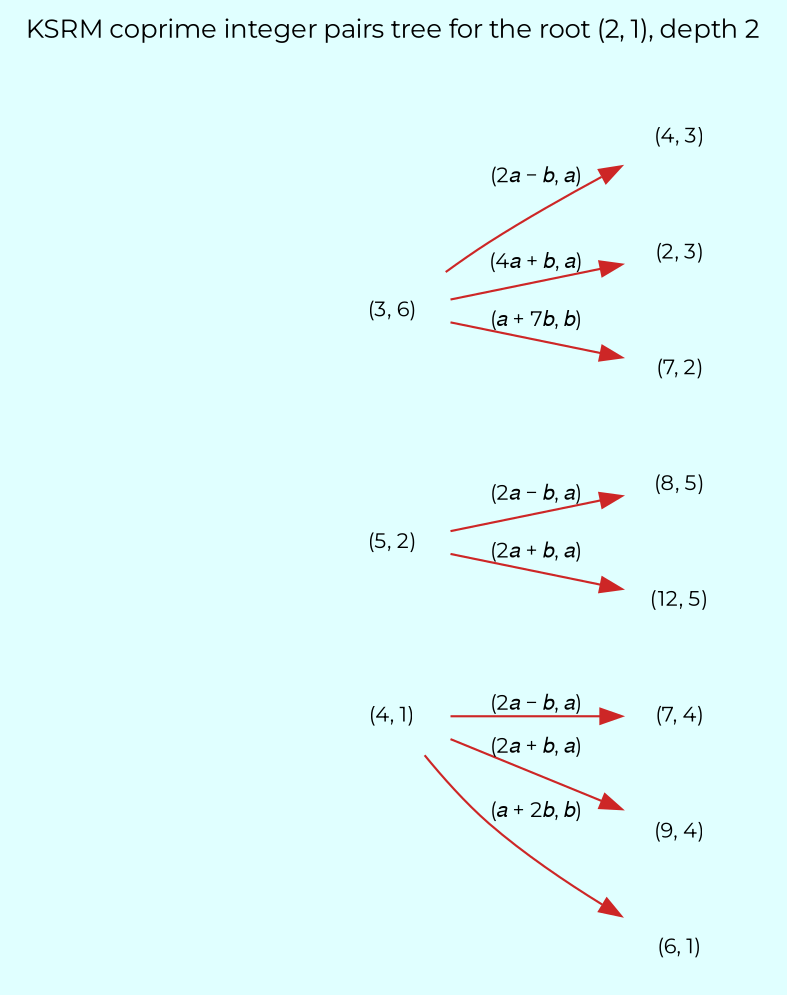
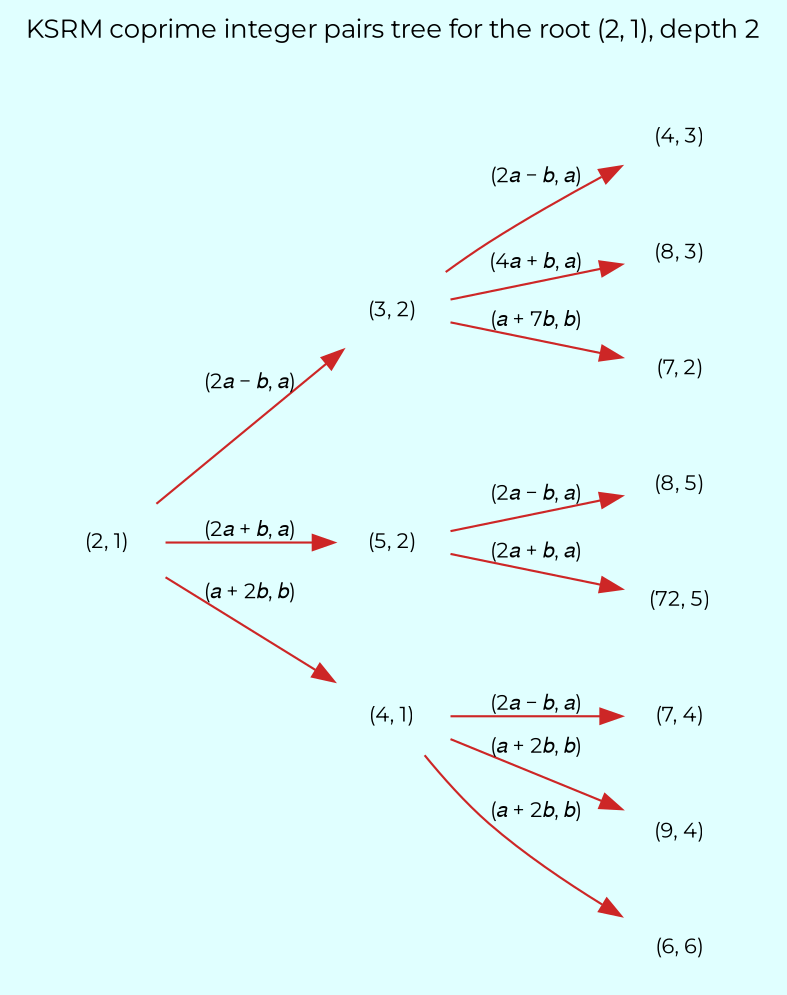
(680, 253) -> (680, 253)
(392, 311) -> (392, 311)
none -> (107, 543)
(680, 600) -> (680, 600)
(536, 747) -> (536, 747)
(680, 948) -> (680, 948)
